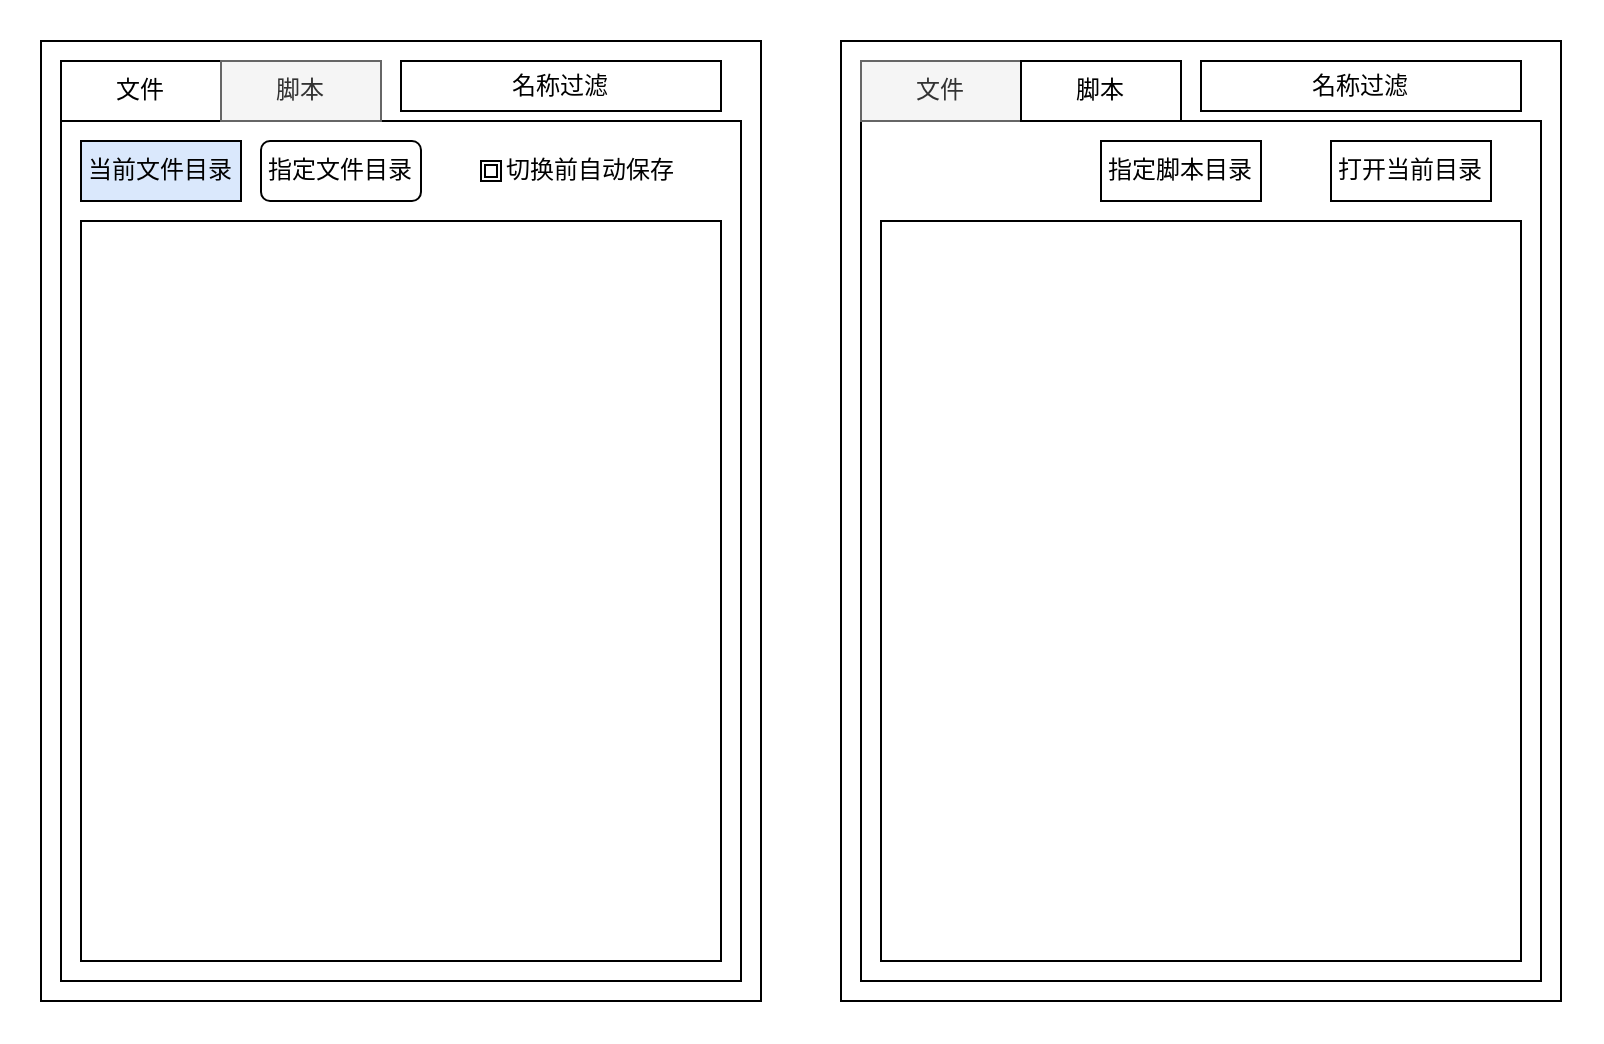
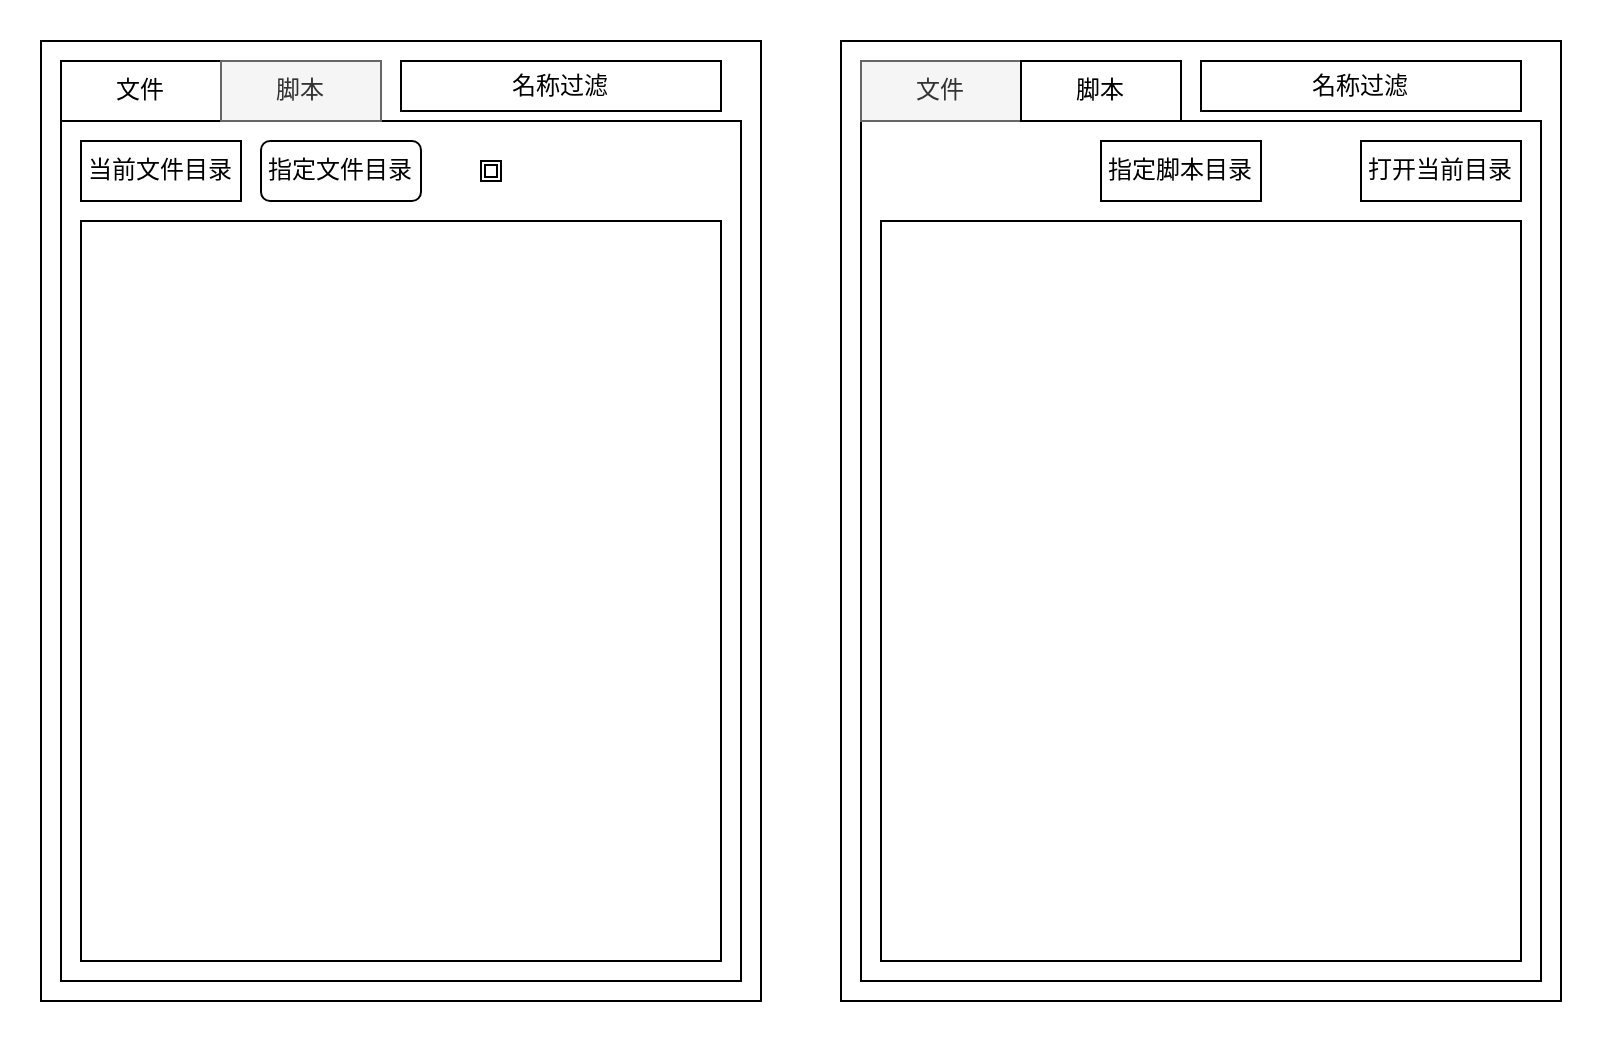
(161, 171) -> (161, 171)
(591, 171) -> none
(1411, 171) -> (1441, 171)
